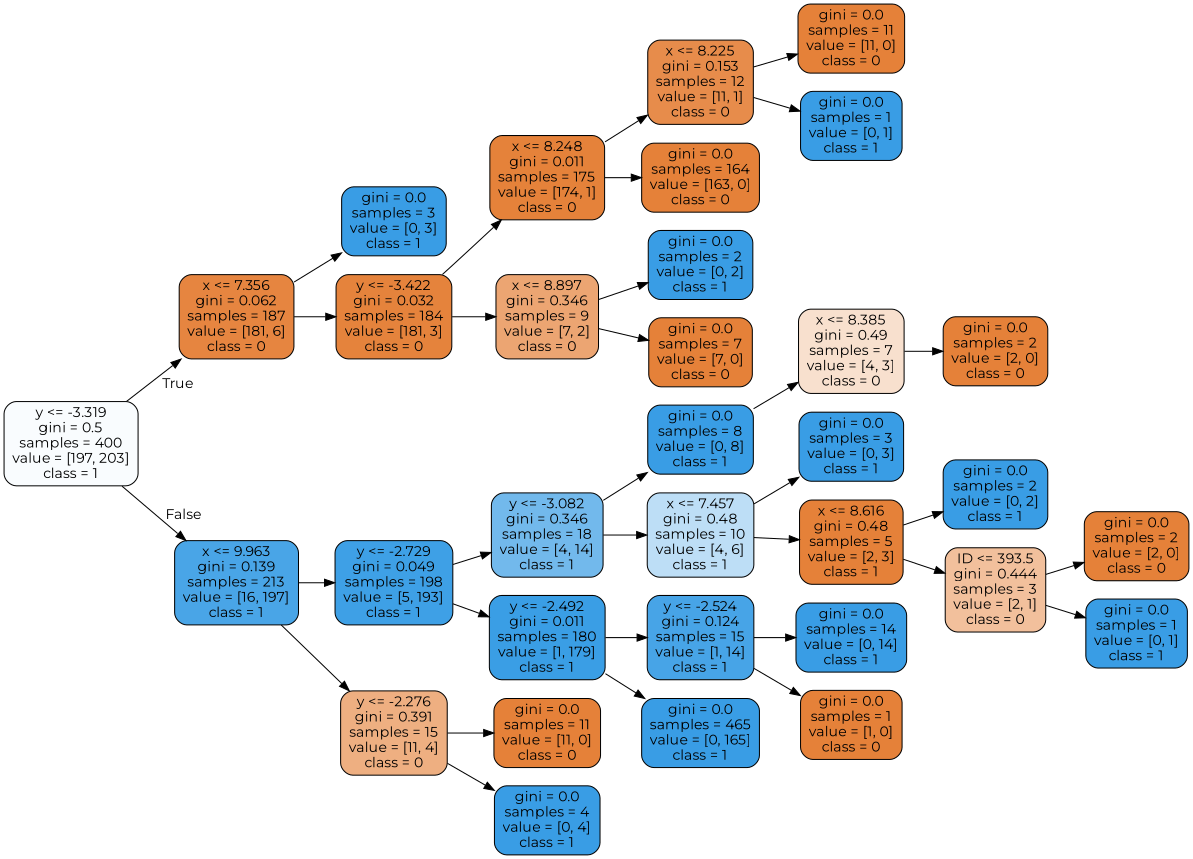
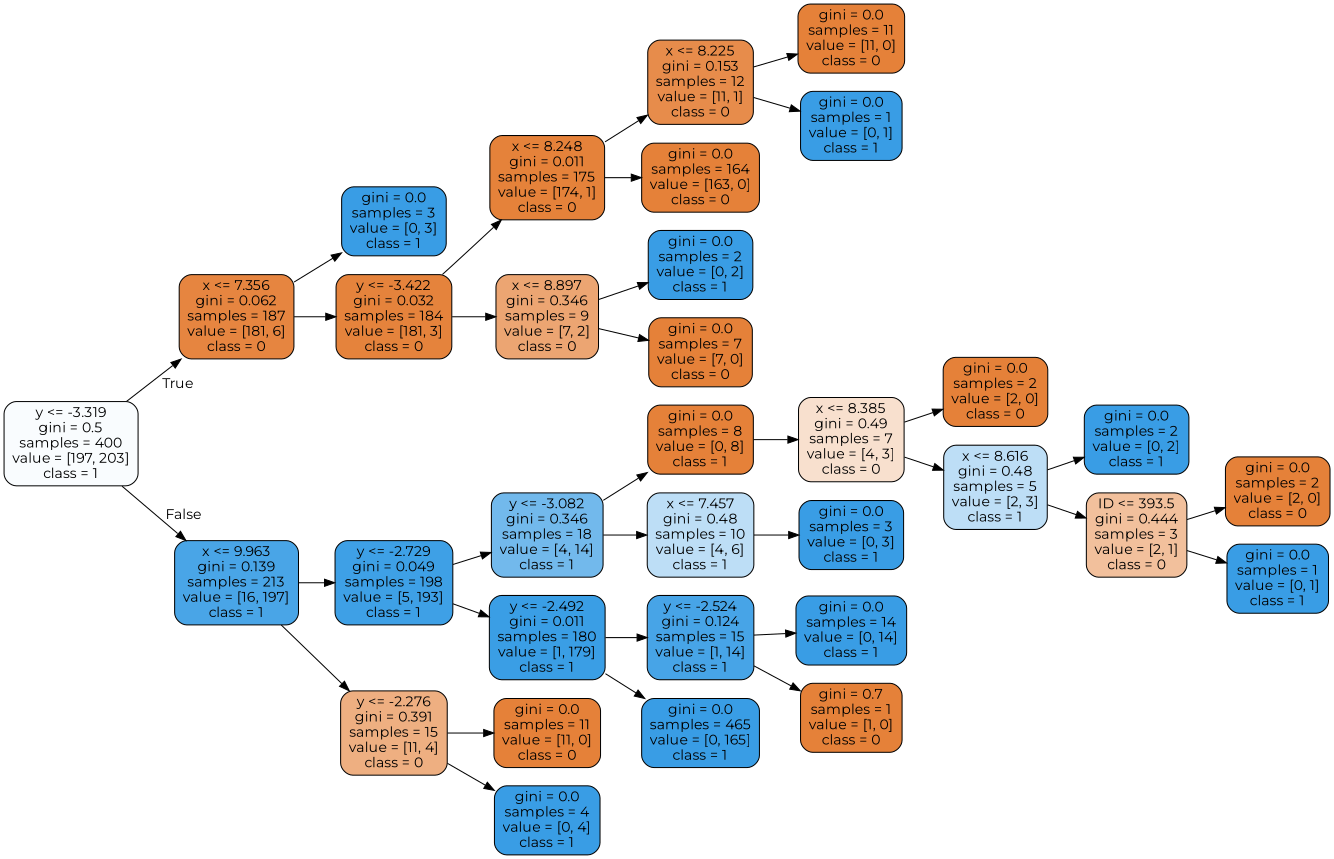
(701, 440) -> (701, 440)
(771, 538) -> (919, 462)
(851, 542) -> (995, 487)
(851, 725) -> (851, 718)
